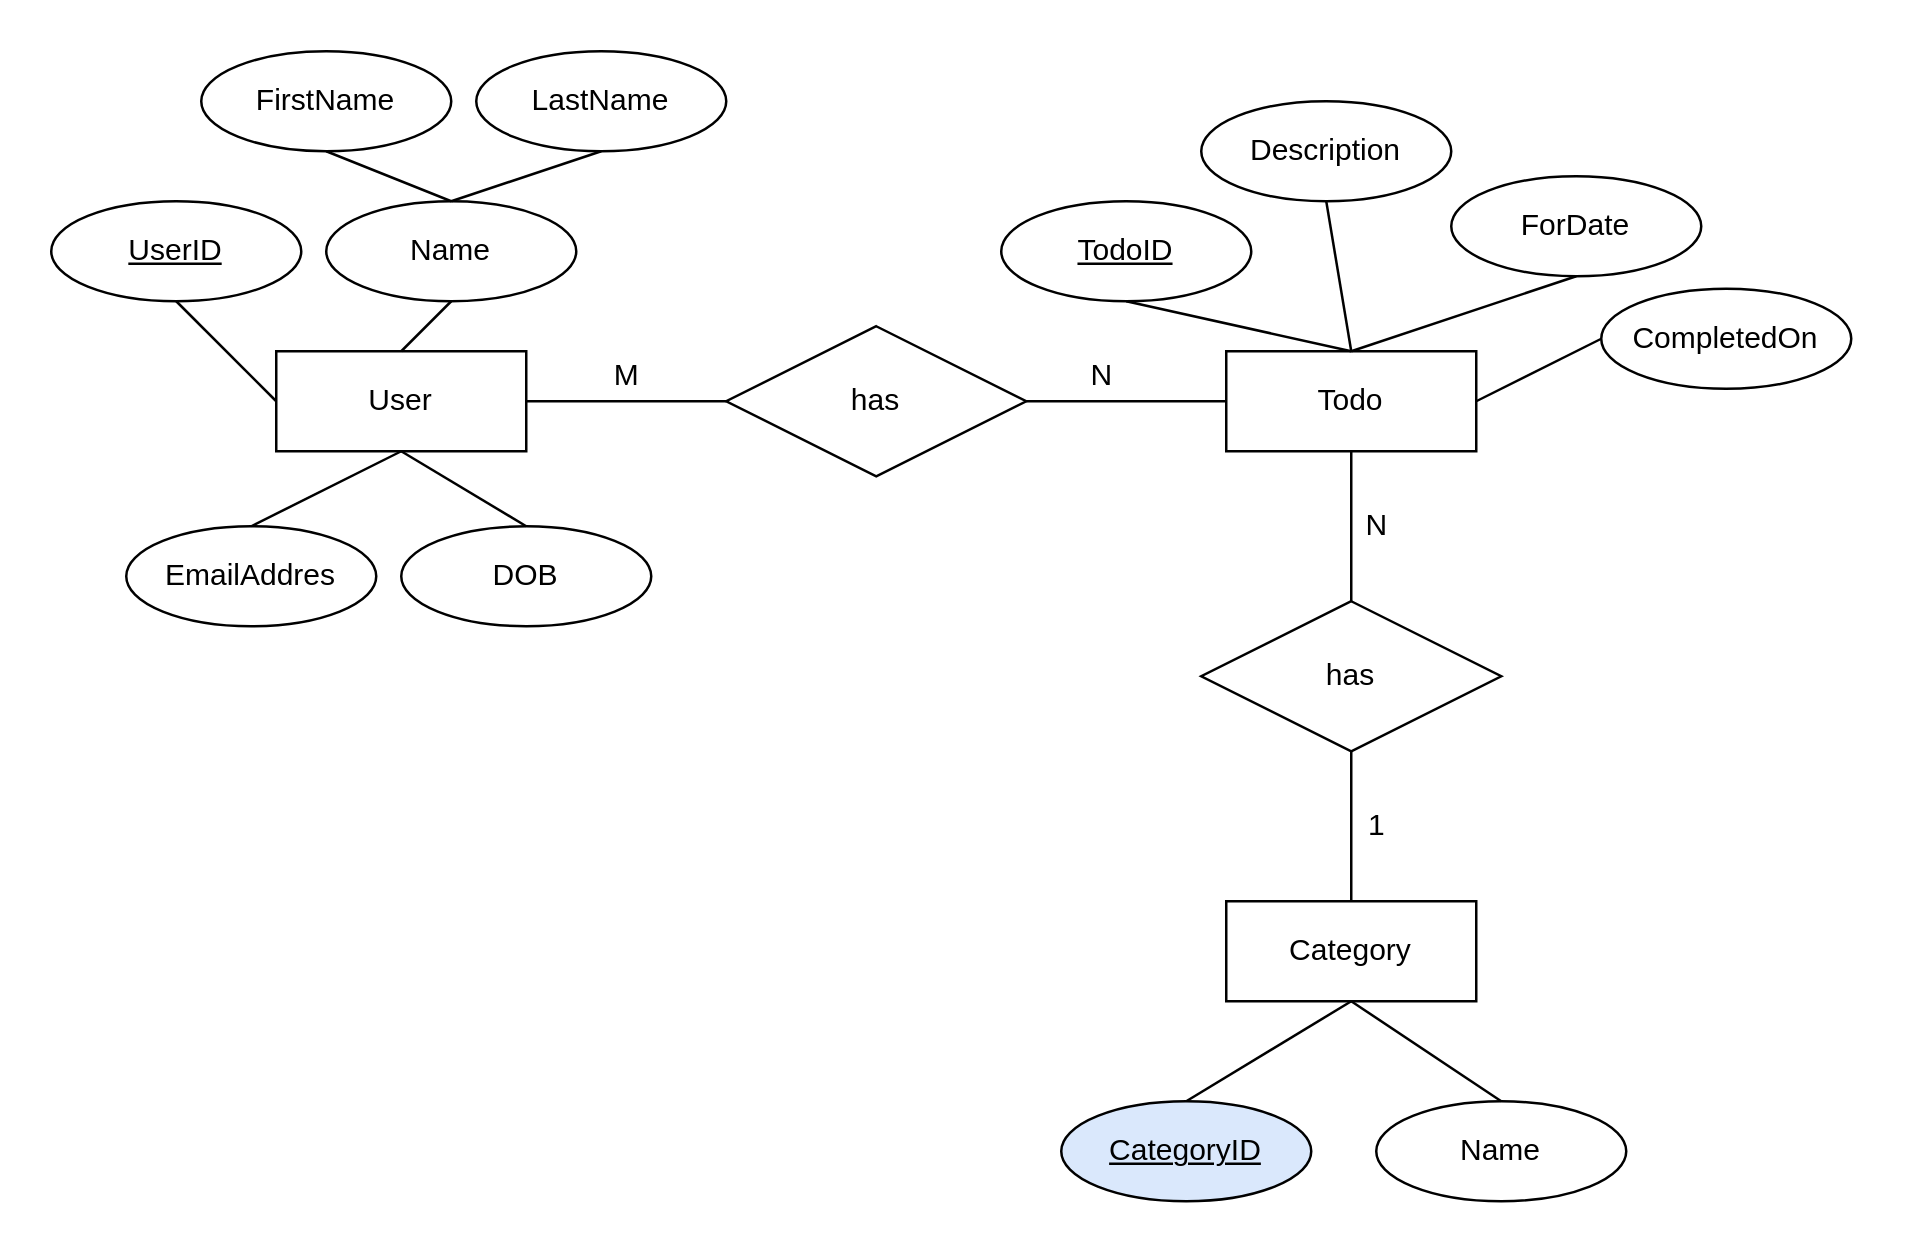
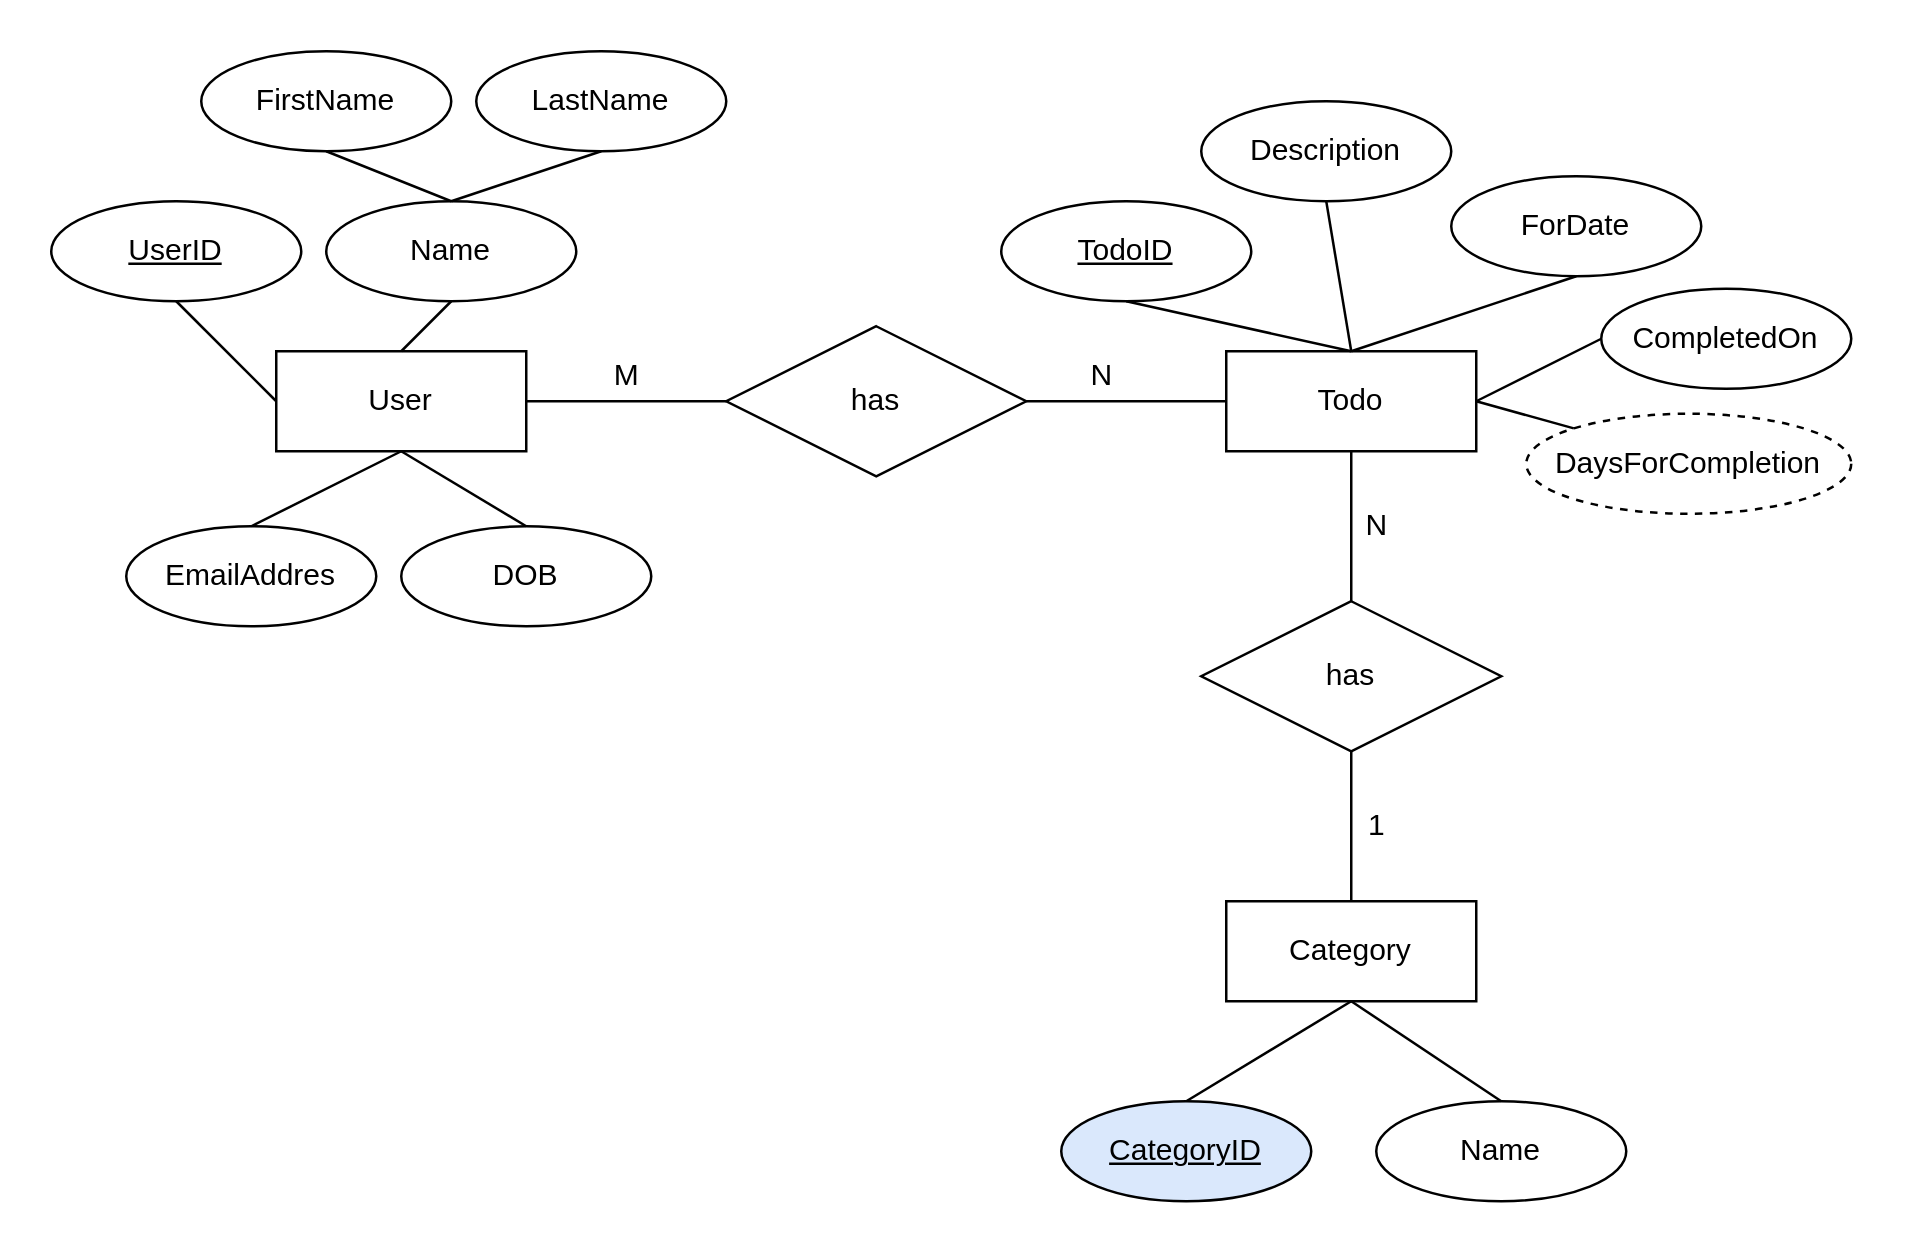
none -> (1528, 416)
none -> (1689, 464)
